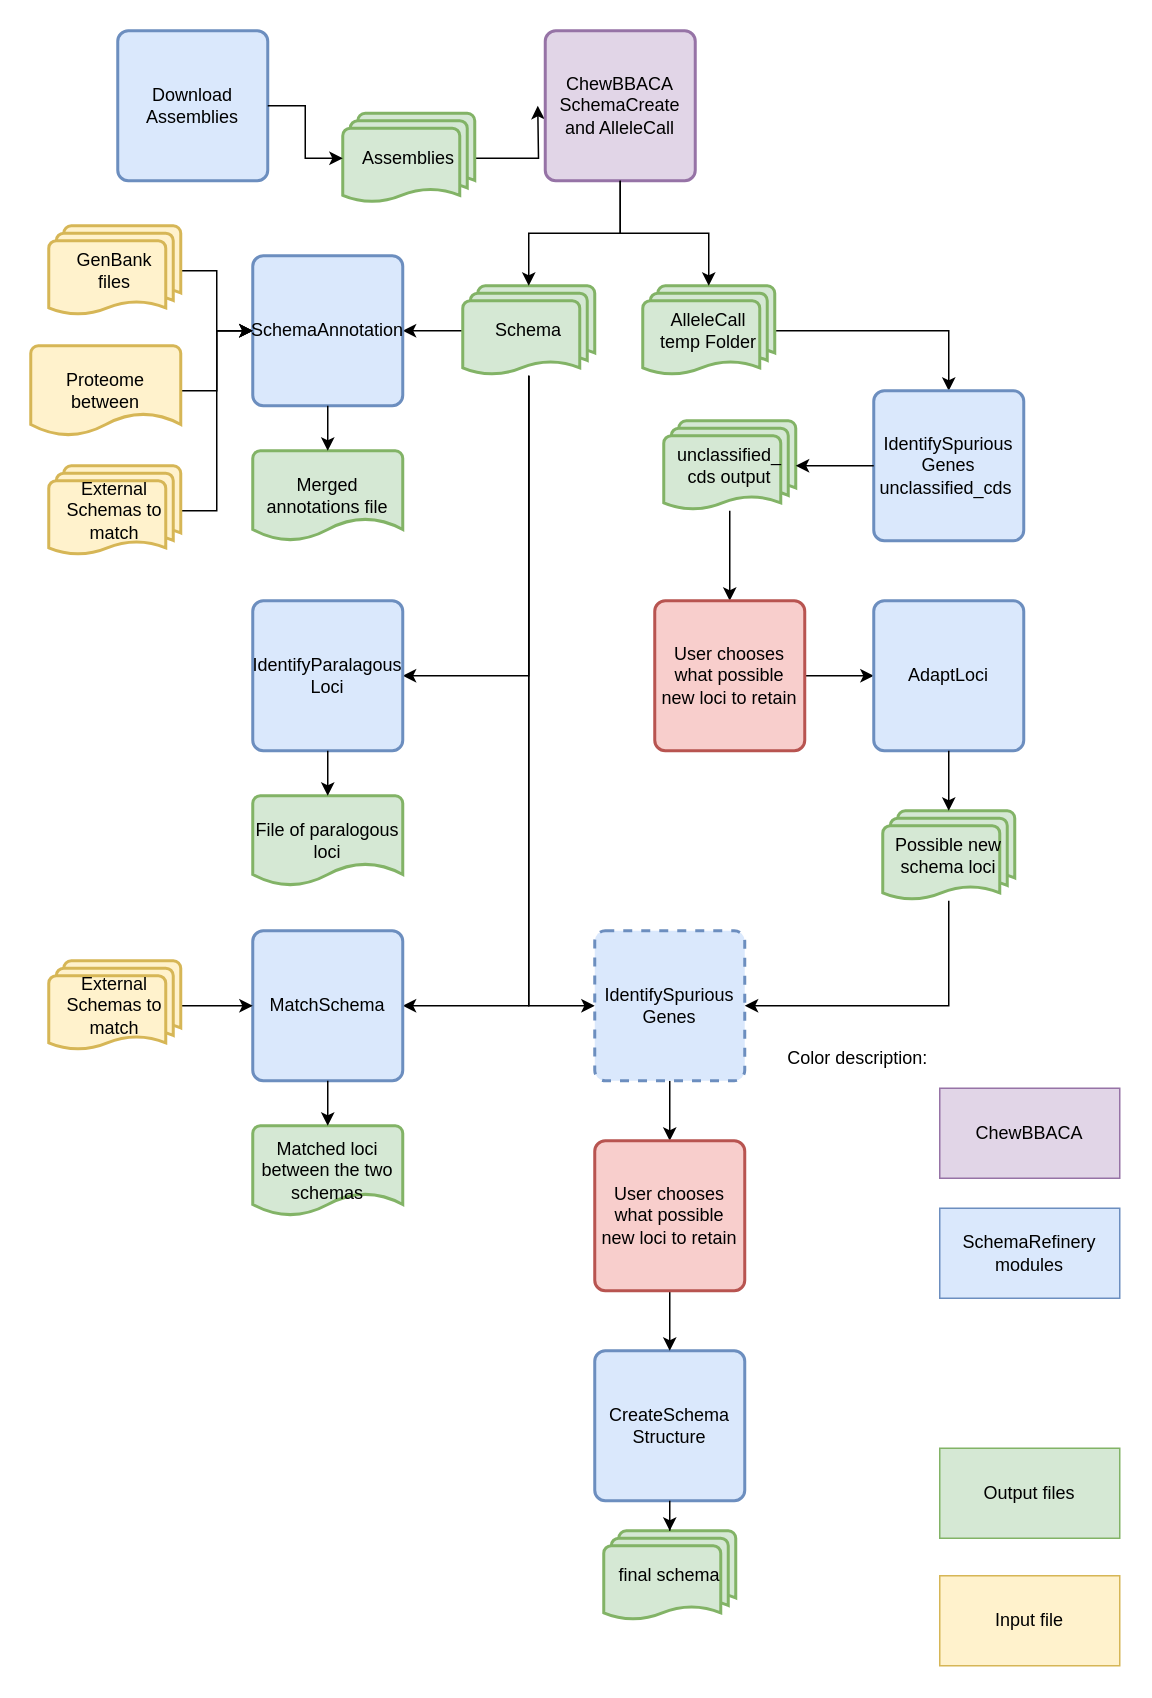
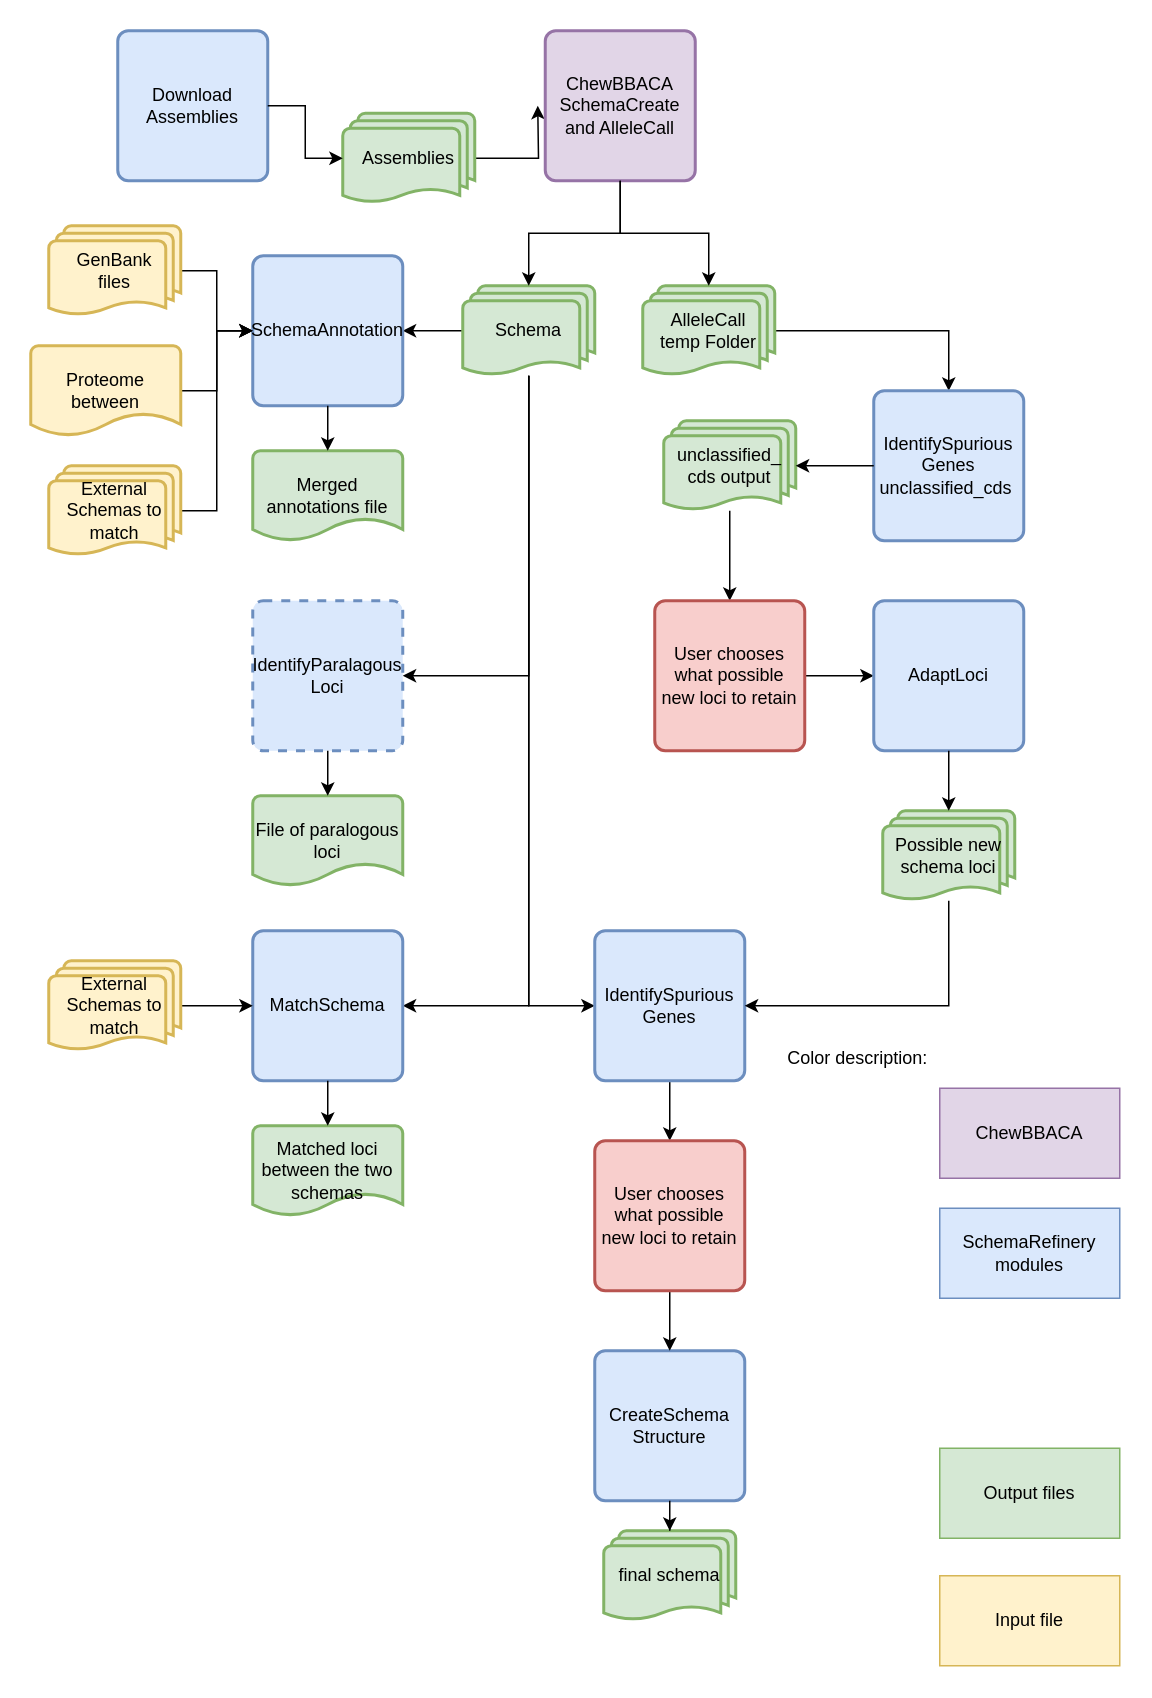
(328, 676) -> (328, 676)
(670, 1006) -> (670, 1006)
